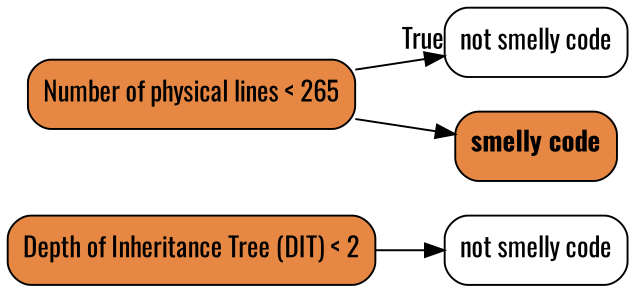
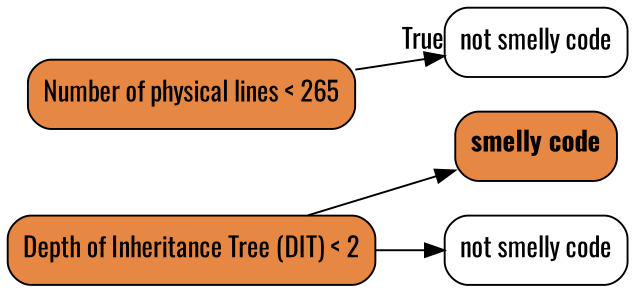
(395, 125) -> (372, 196)
